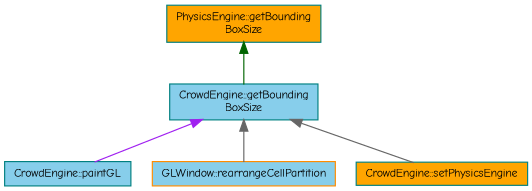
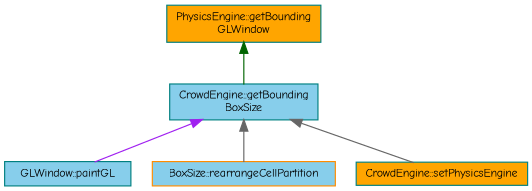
(244, 24) -> (244, 24)
(68, 174) -> (68, 174)
(244, 174) -> (244, 174)
